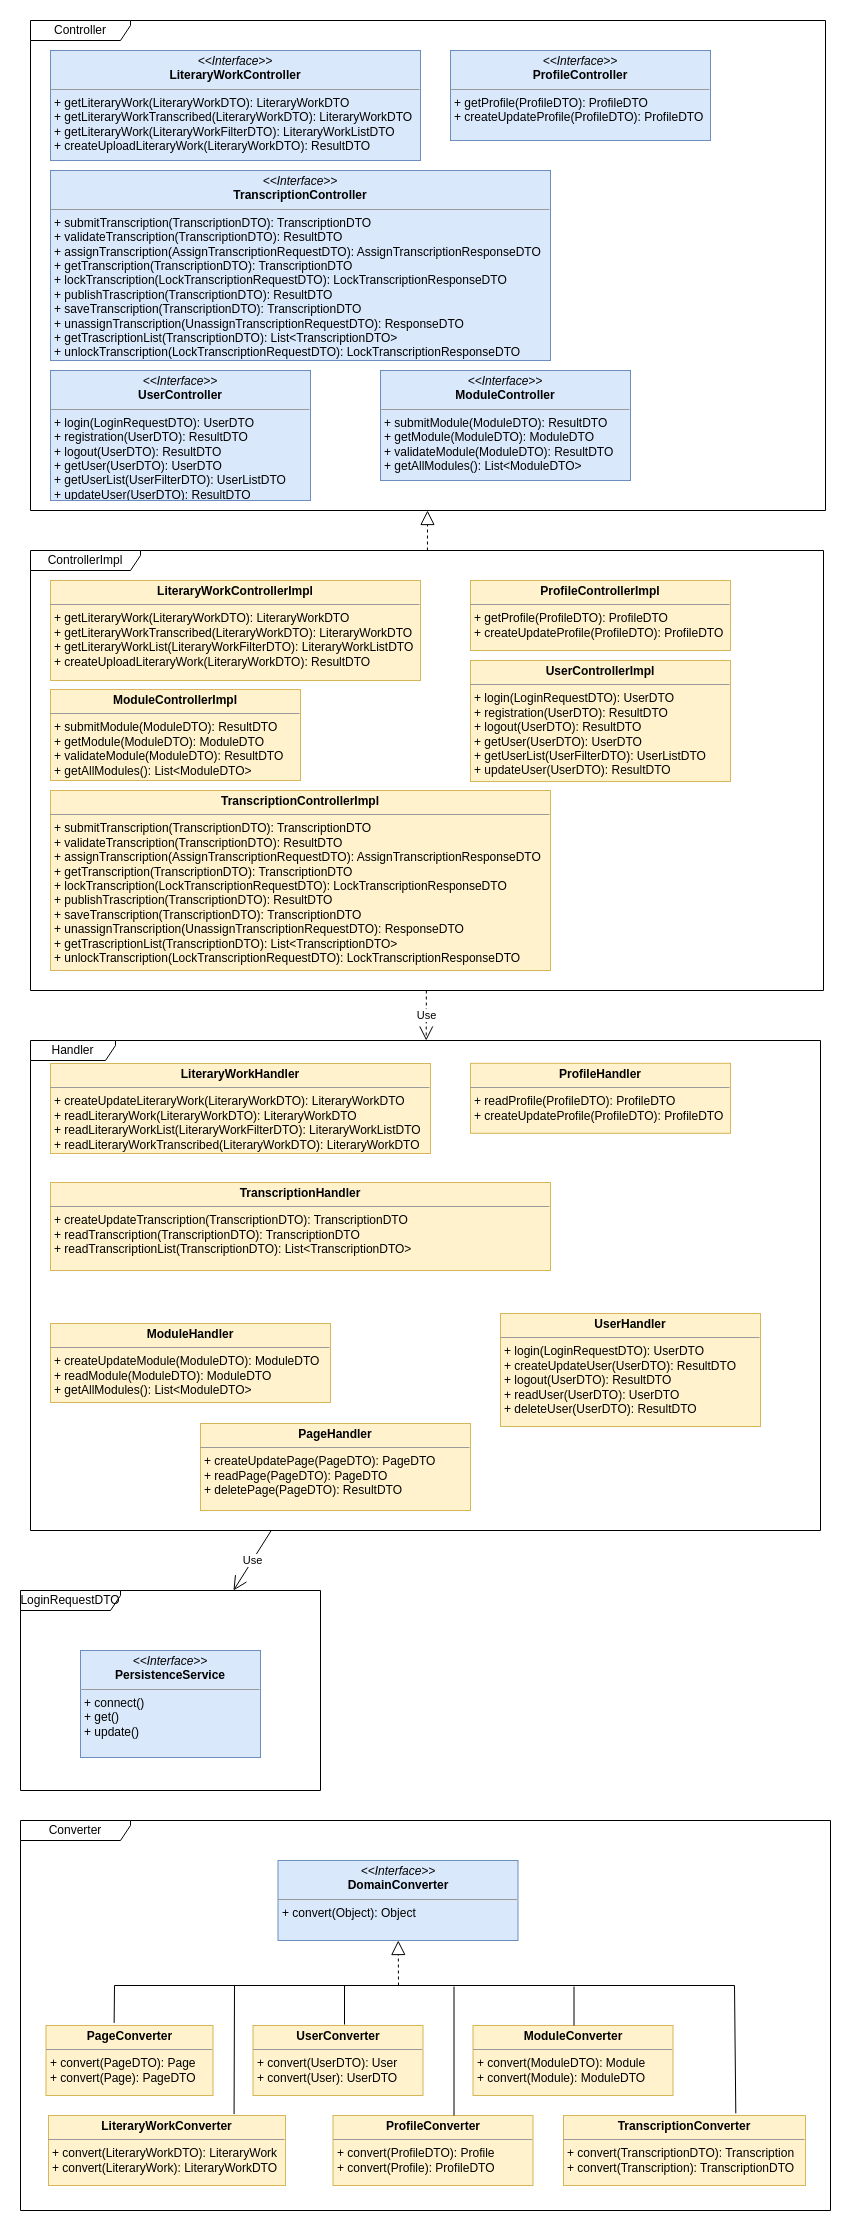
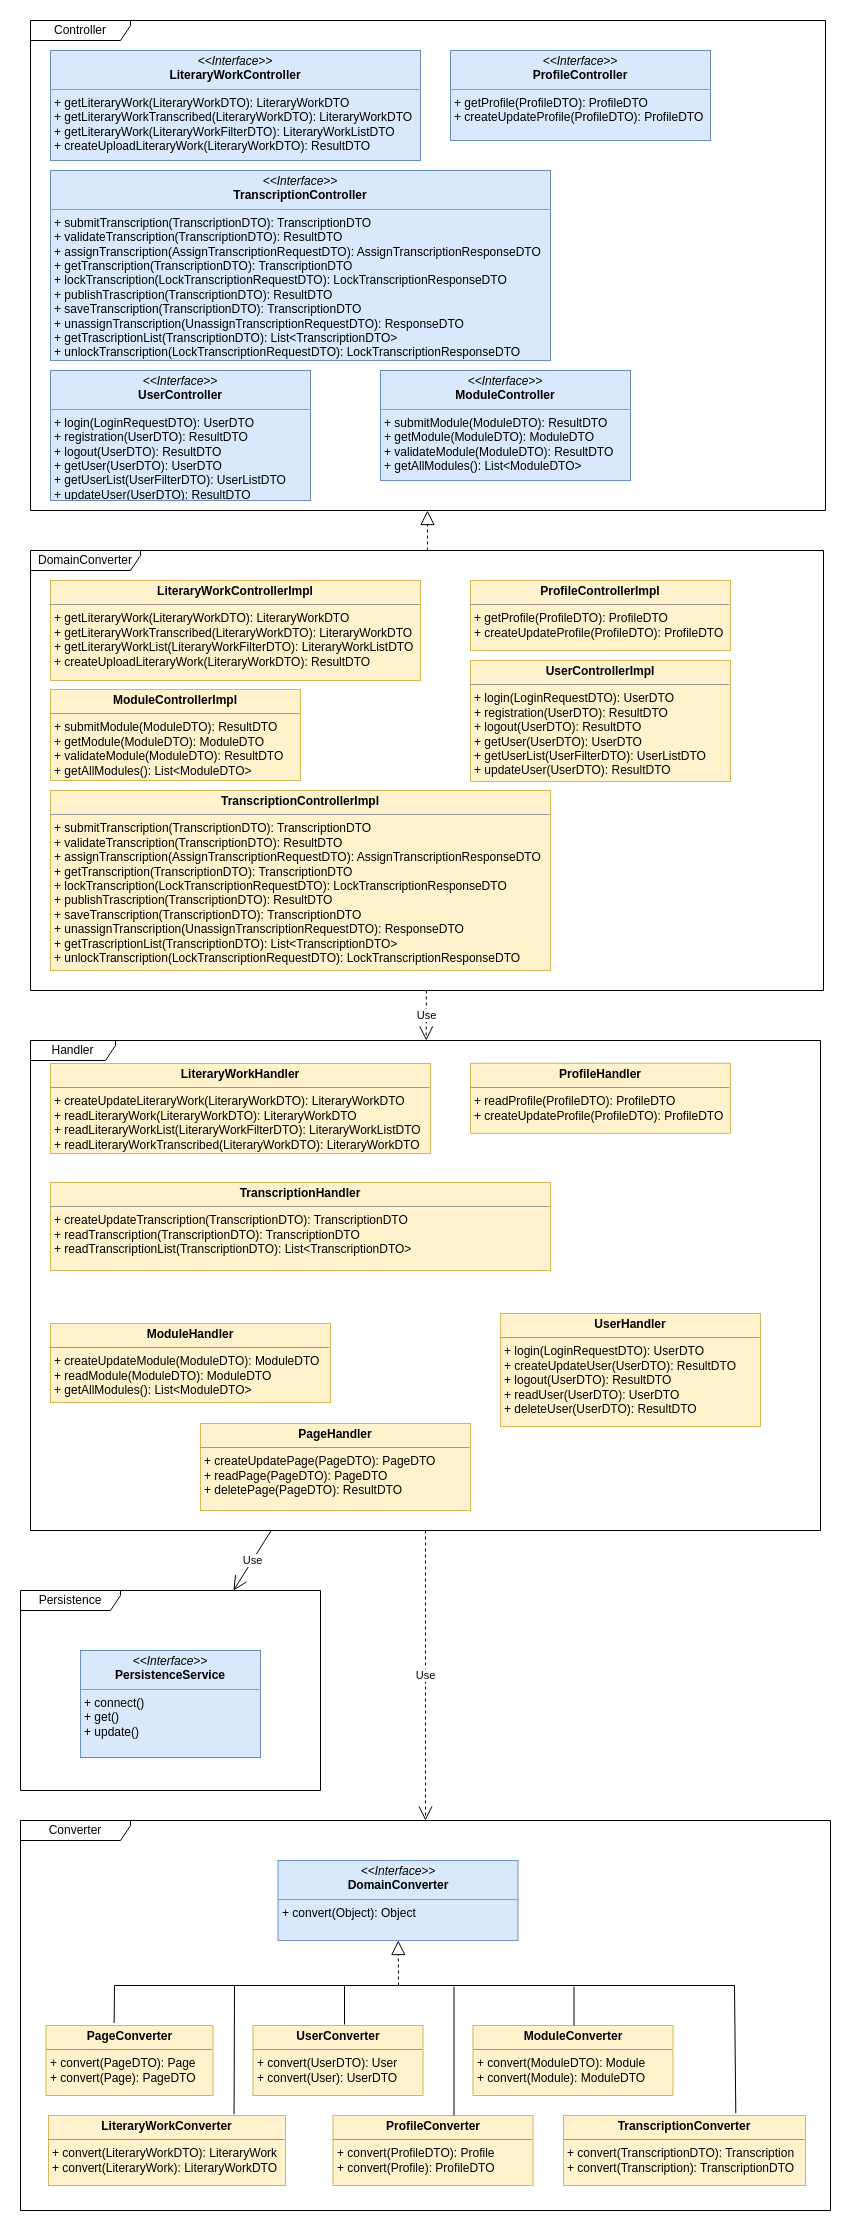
(86, 561) -> (86, 561)
(71, 1601) -> (71, 1601)
none -> (426, 1675)
